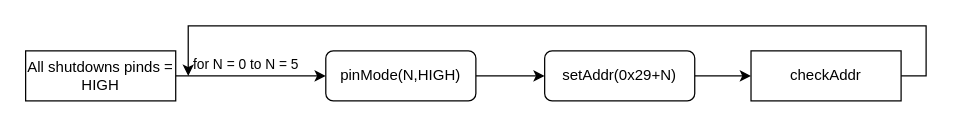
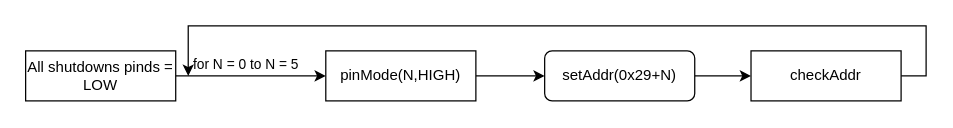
(101, 76) -> (101, 76)
(401, 76) -> (401, 76)
